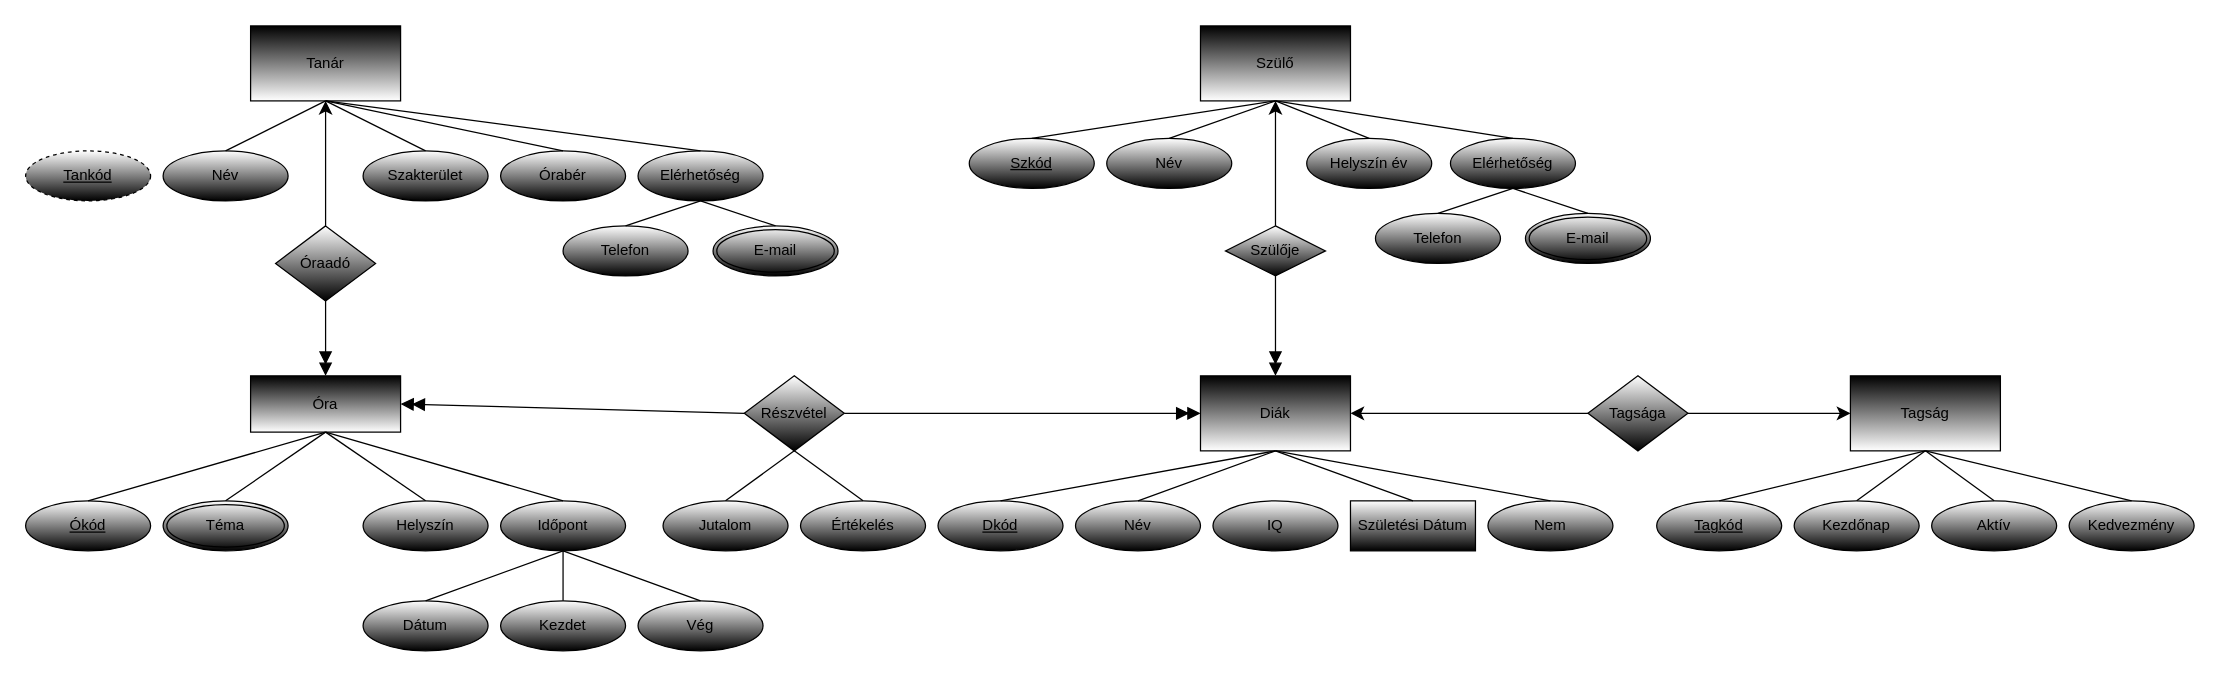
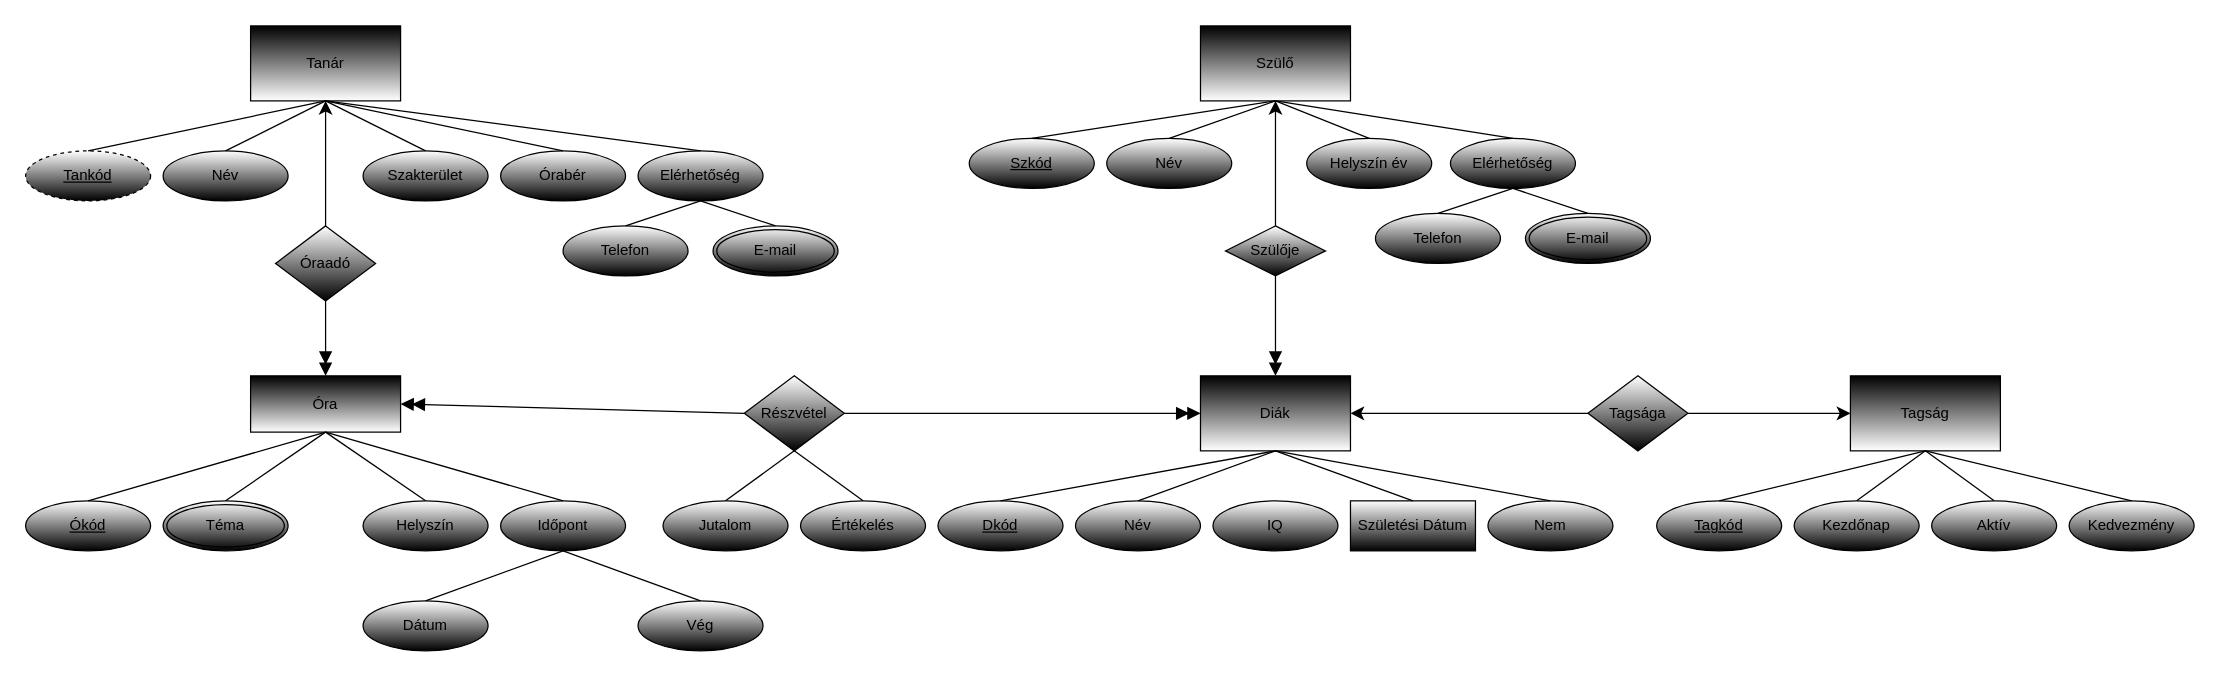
none -> (204, 126)
(563, 576) -> none
(563, 626) -> none
